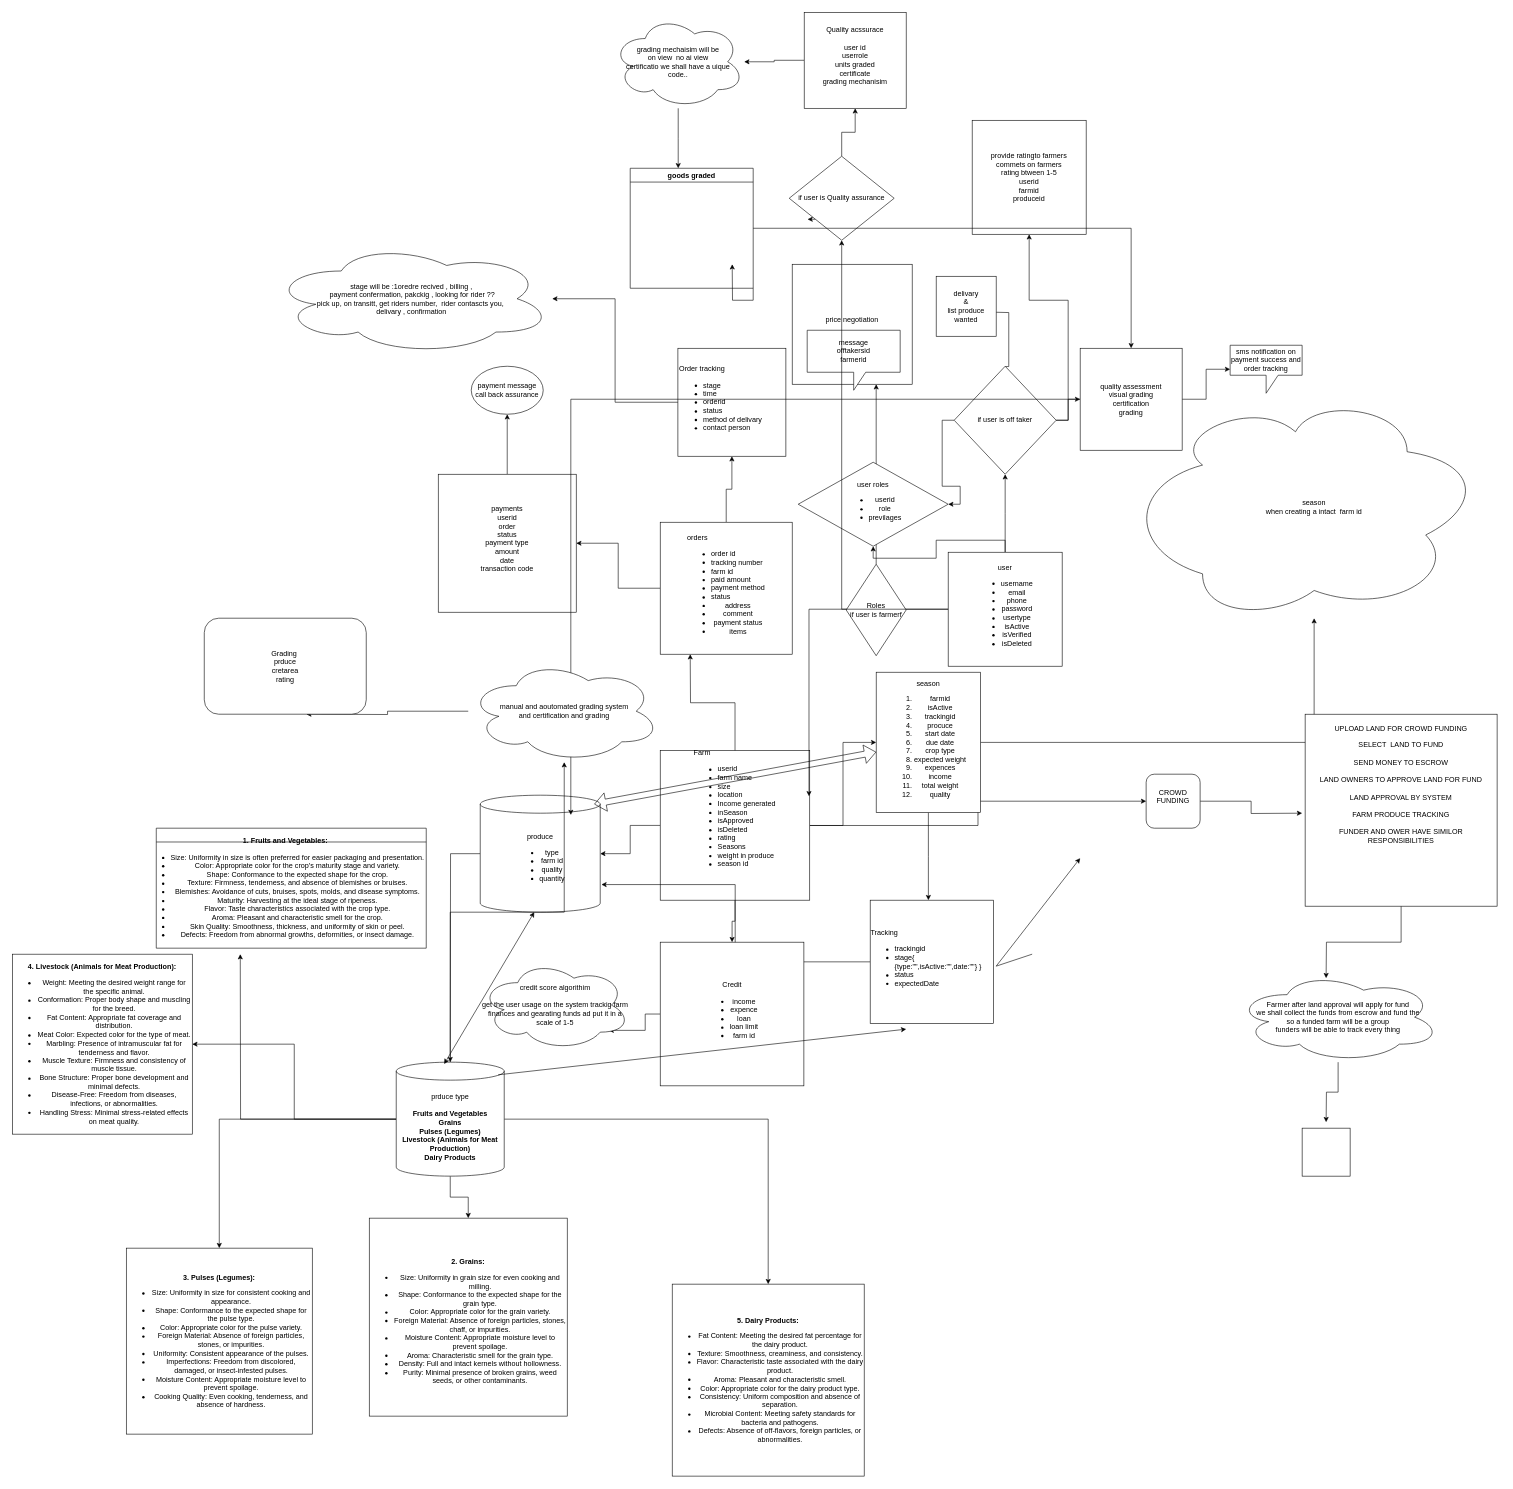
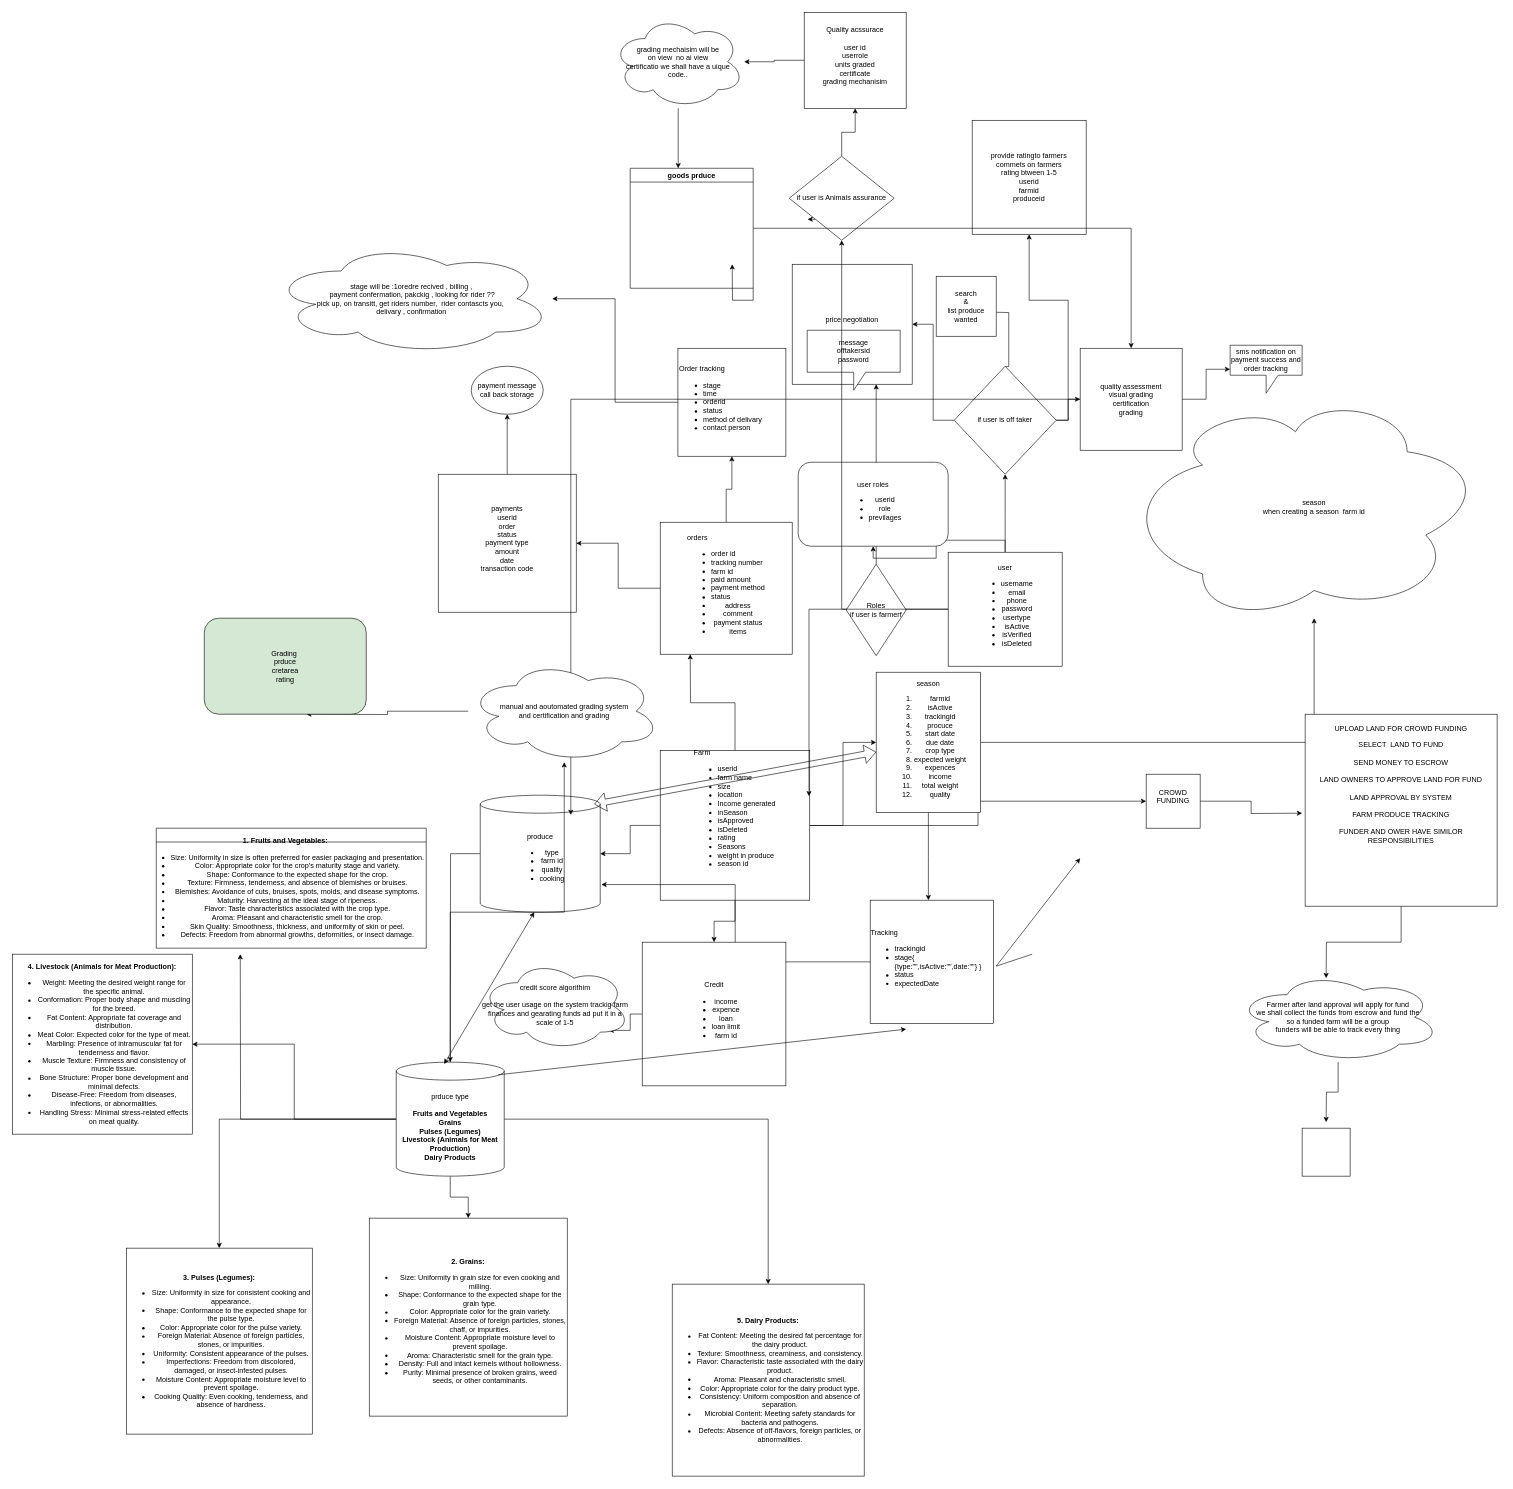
(692, 176) -> (692, 176)
(842, 198) -> (842, 198)
(966, 306) -> (966, 306)
(854, 351) -> (854, 351)
(507, 390) -> (507, 390)
(959, 486) -> (933, 324)
(873, 504) -> (873, 504)
(1314, 507) -> (1314, 507)
(285, 666) -> (285, 666)
(1173, 801) -> (1173, 801)
(540, 861) -> (540, 861)
(732, 1014) -> (714, 1014)
